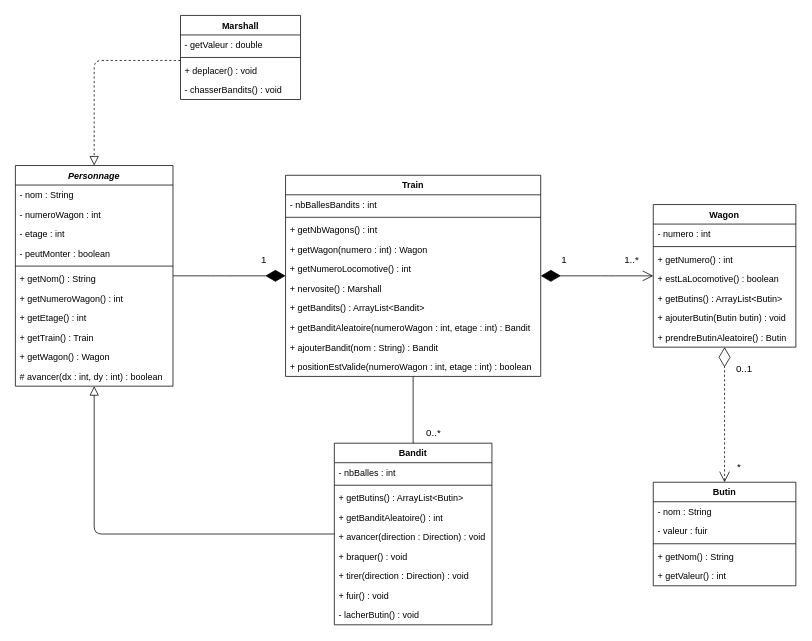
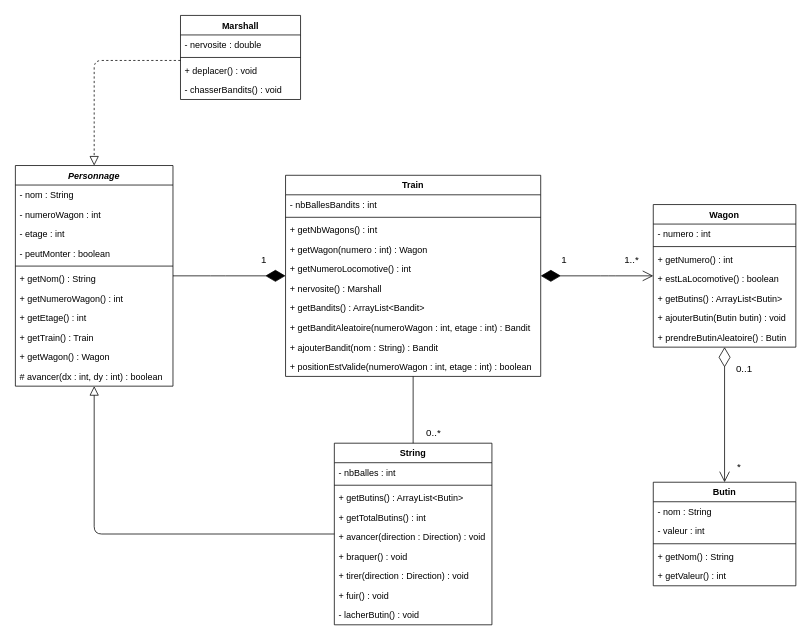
(228, 45) -> (228, 45)
(724, 423) -> (724, 423)
(413, 453) -> (413, 453)
(399, 518) -> (391, 518)
(688, 531) -> (685, 531)
